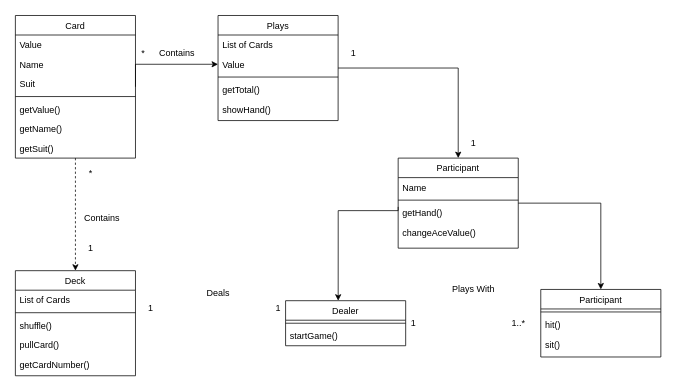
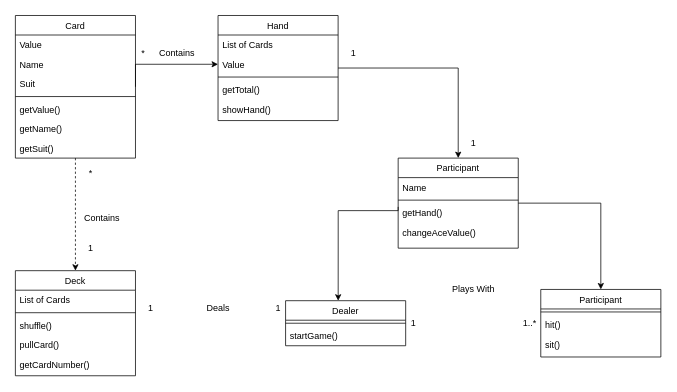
(278, 26) -> (278, 26)
(218, 293) -> (218, 308)
(518, 323) -> (529, 323)
